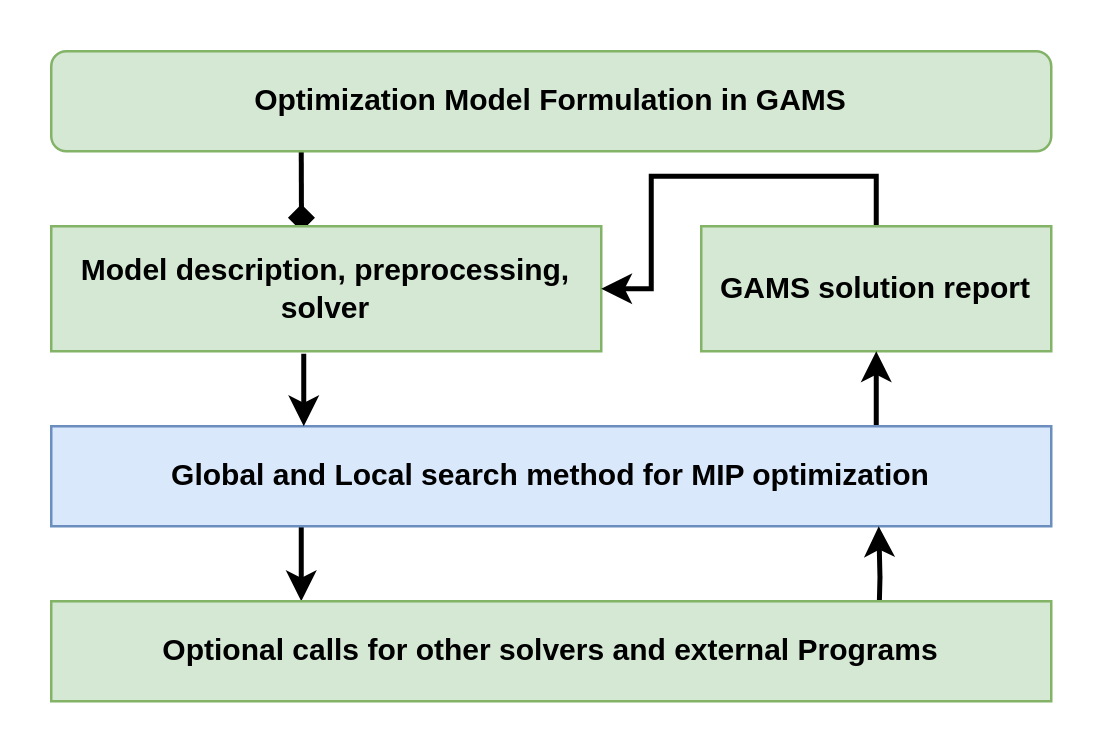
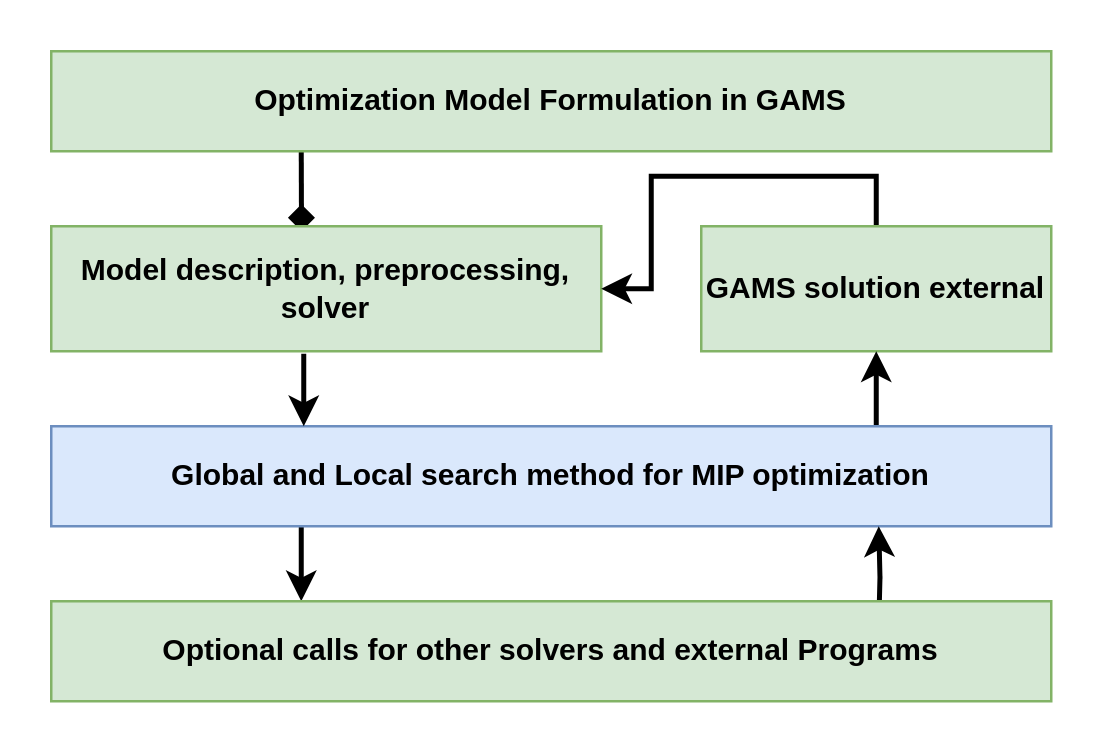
(551, 101) -> (551, 101)
(876, 289) -> (876, 289)
